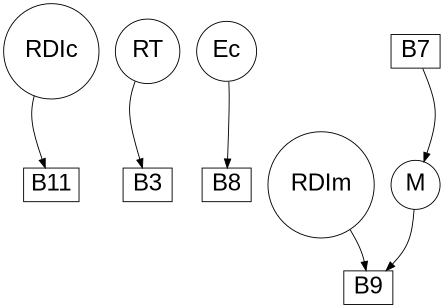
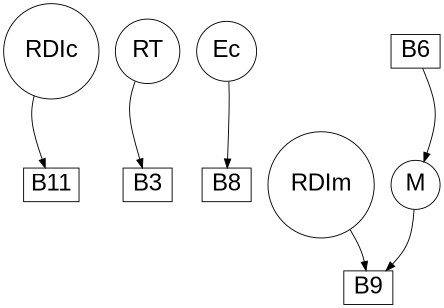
(416, 51) -> (416, 51)
